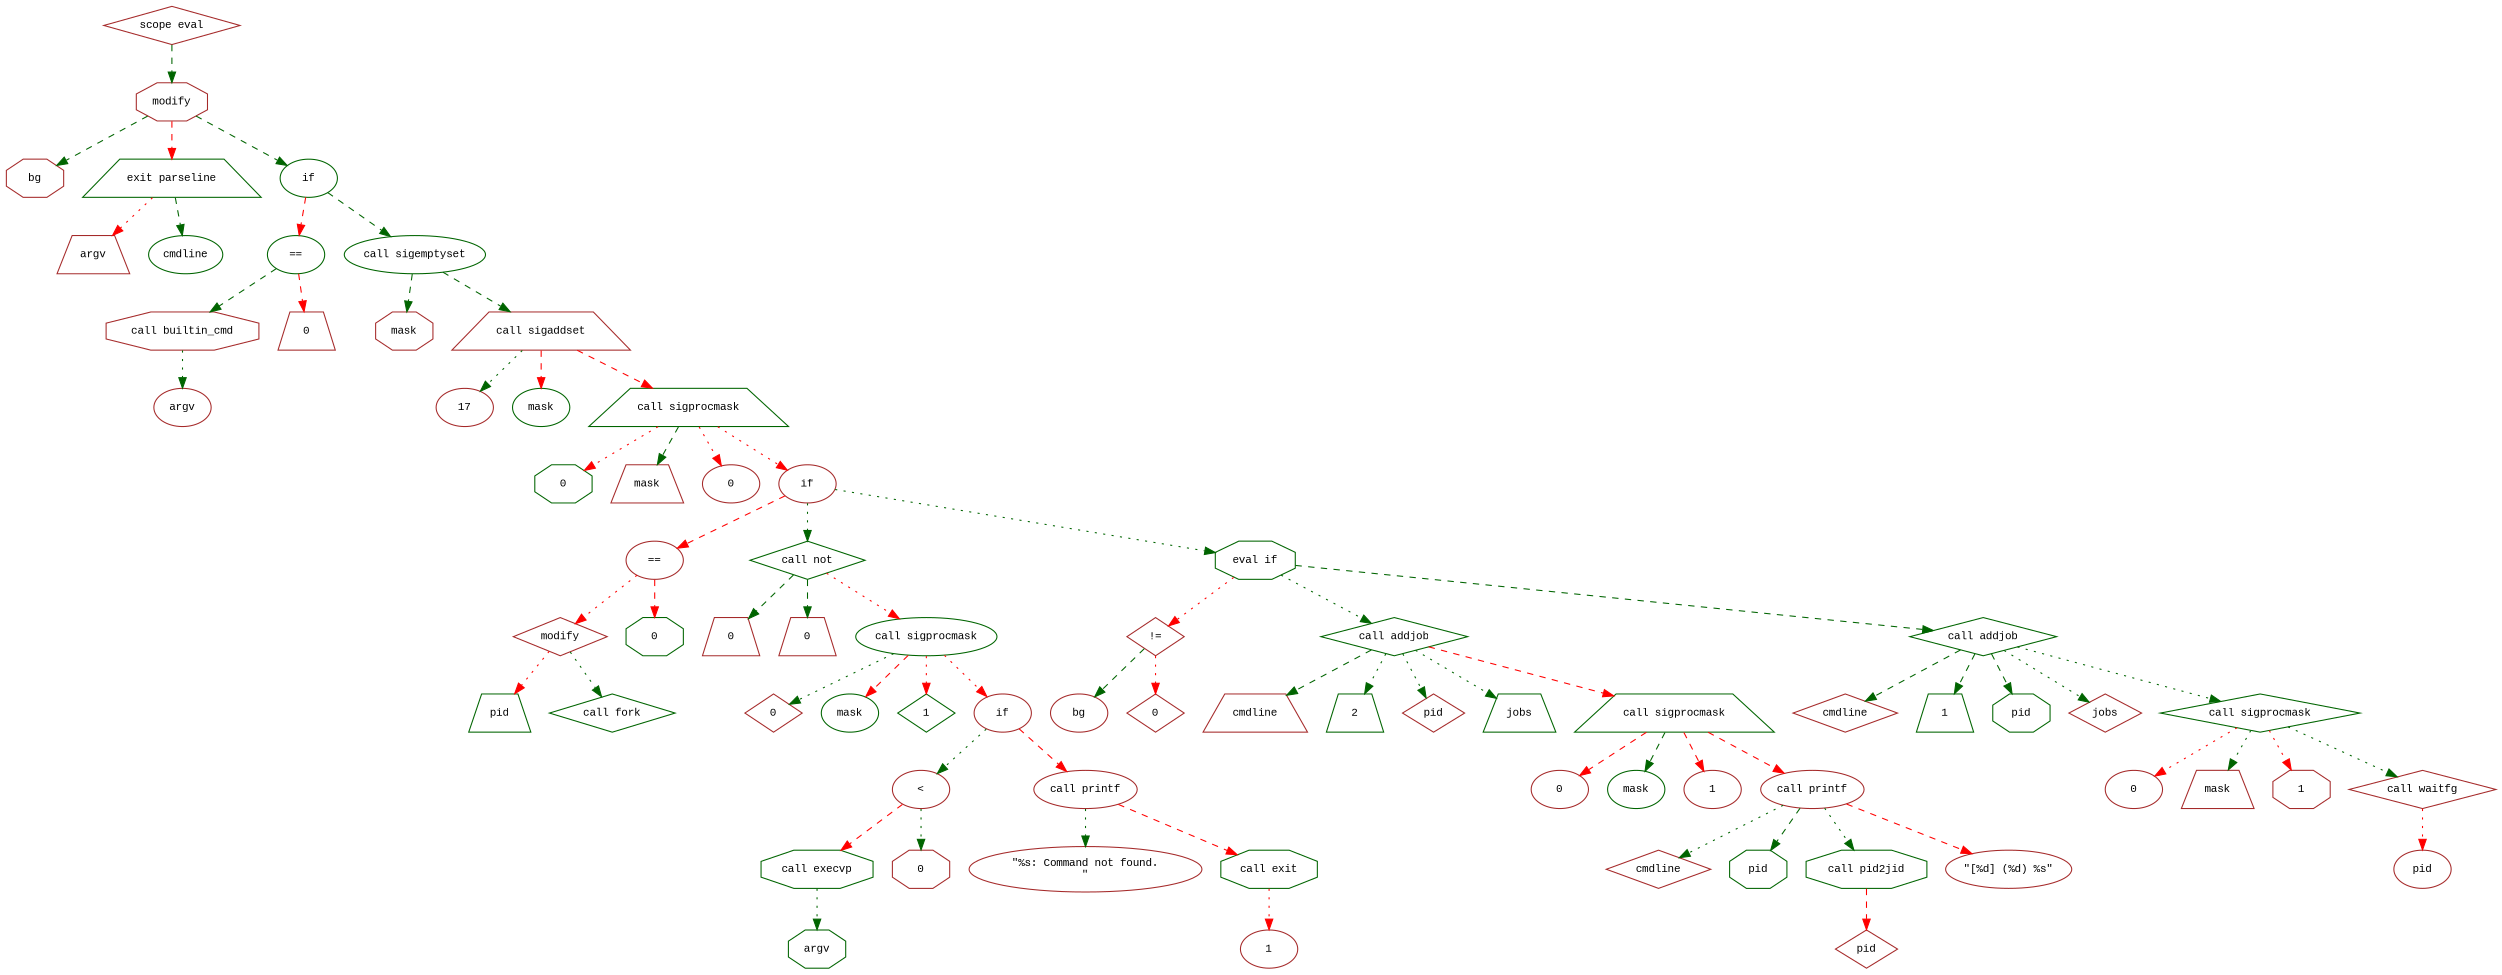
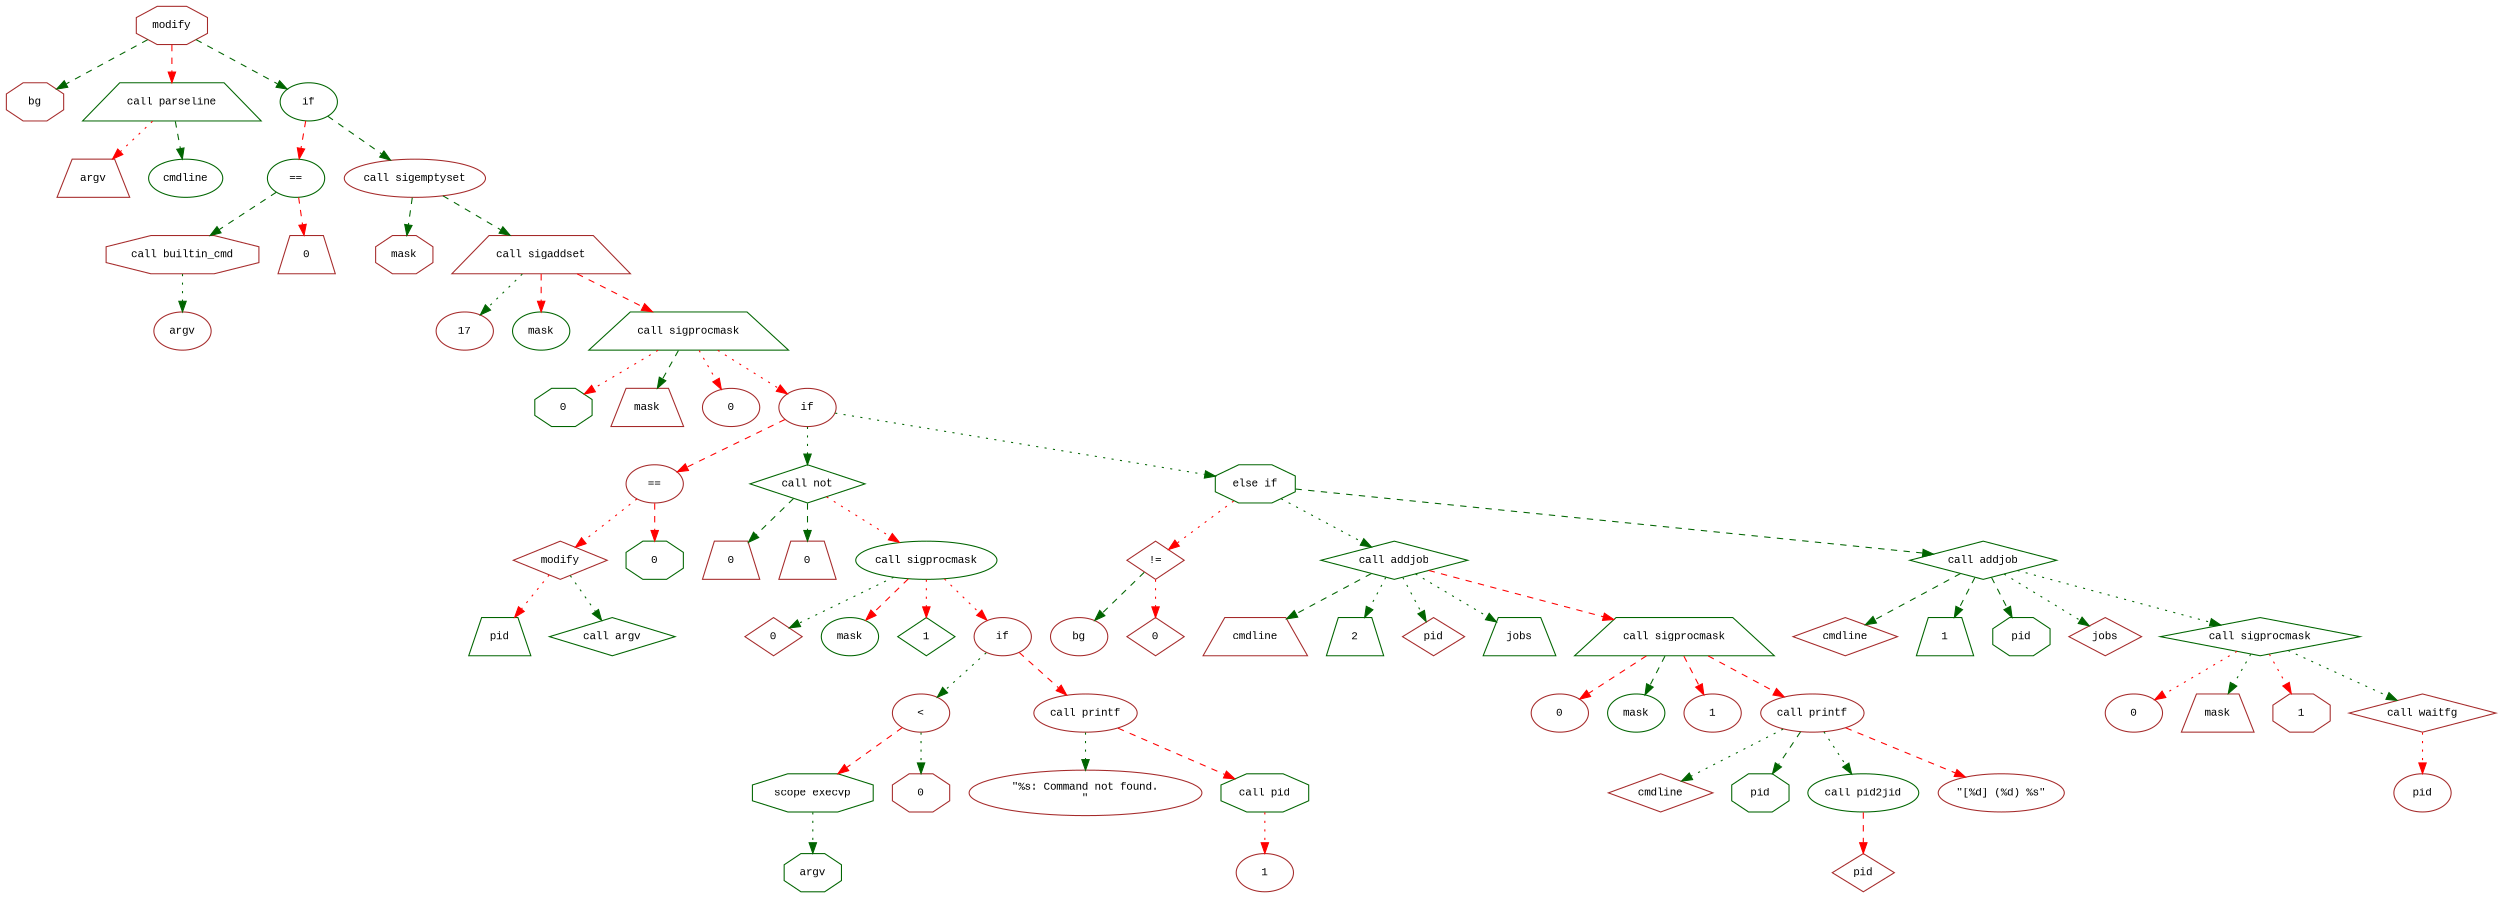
(172, 25) -> none
(172, 178) -> (172, 102)
(415, 255) -> (415, 178)
(1255, 560) -> (1255, 484)
(612, 713) -> (612, 637)
(817, 869) -> (813, 793)
(1269, 869) -> (1265, 793)
(1866, 869) -> (1863, 793)
